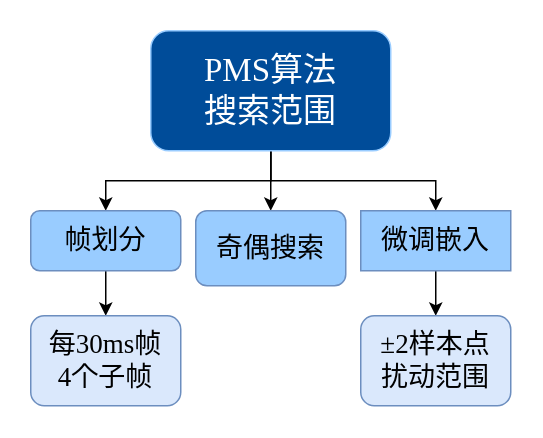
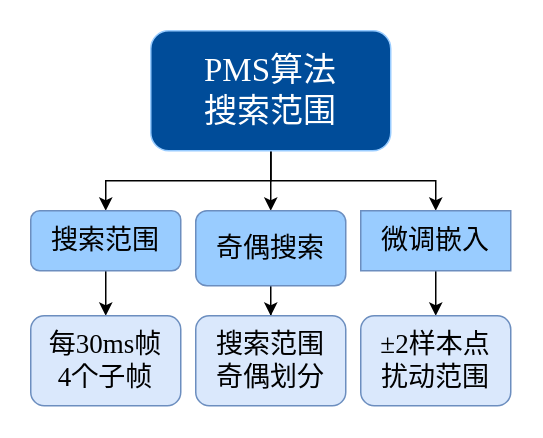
(106, 241) -> (106, 241)
none -> (271, 306)
none -> (271, 361)
